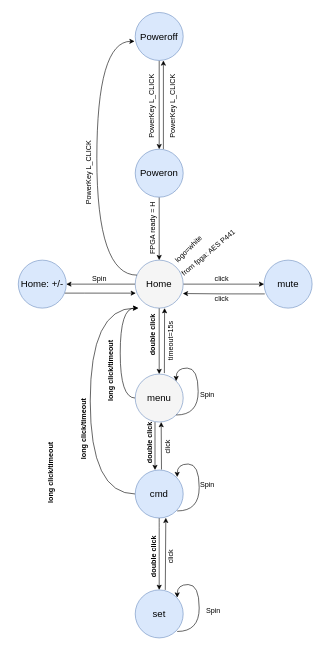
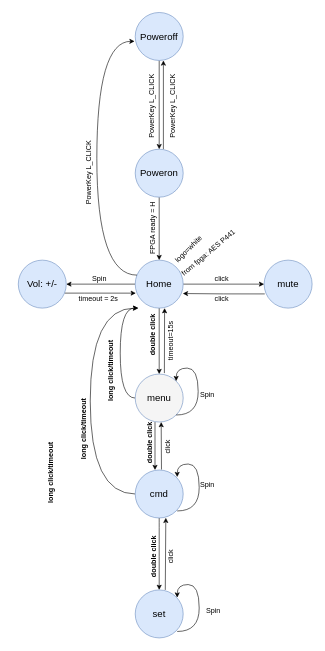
(42, 284) -> (42, 284)
(159, 284) -> (159, 284)
none -> (99, 299)
